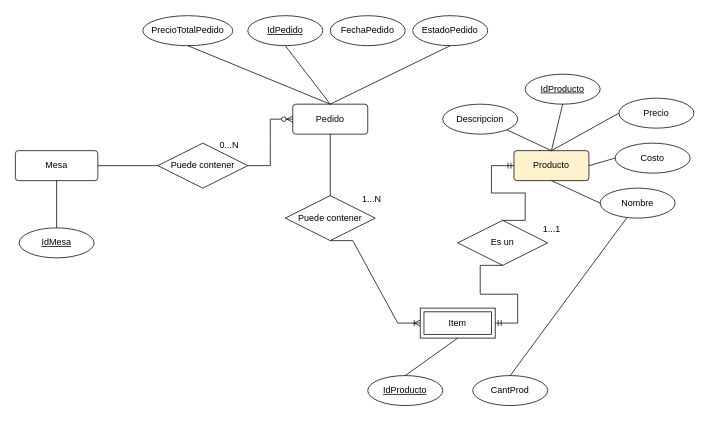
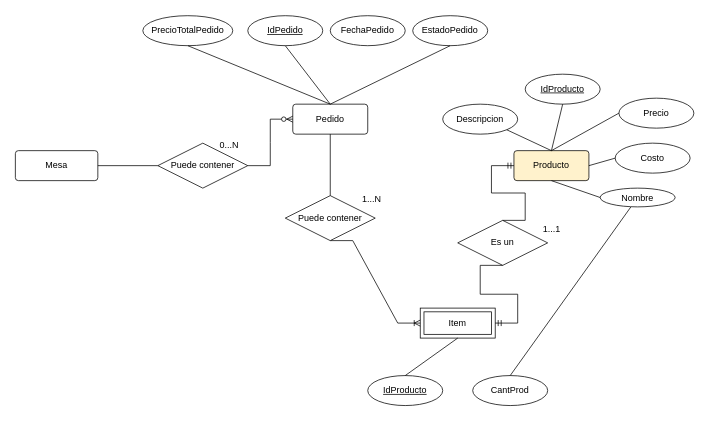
(638, 203) -> (638, 197)
(57, 205) -> none
(57, 243) -> none
